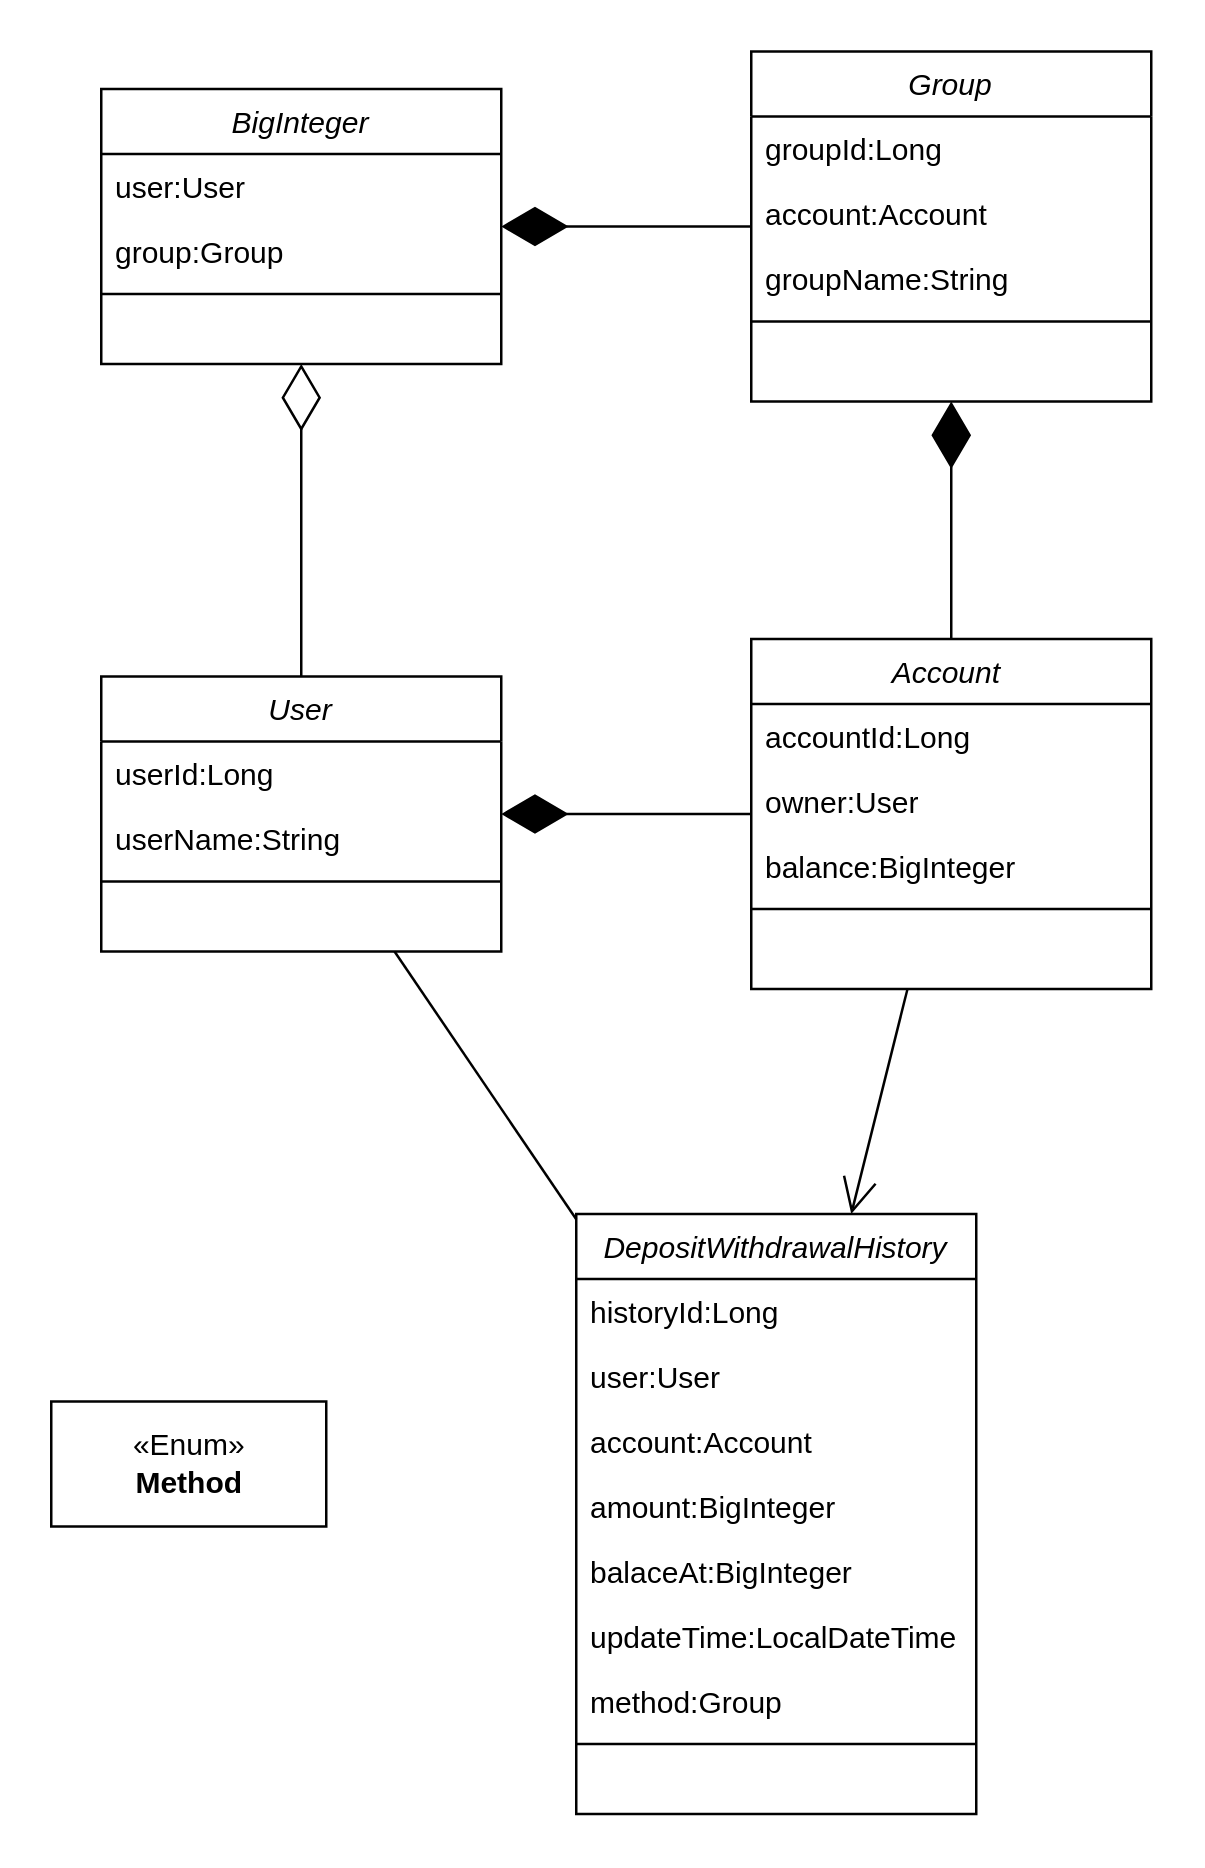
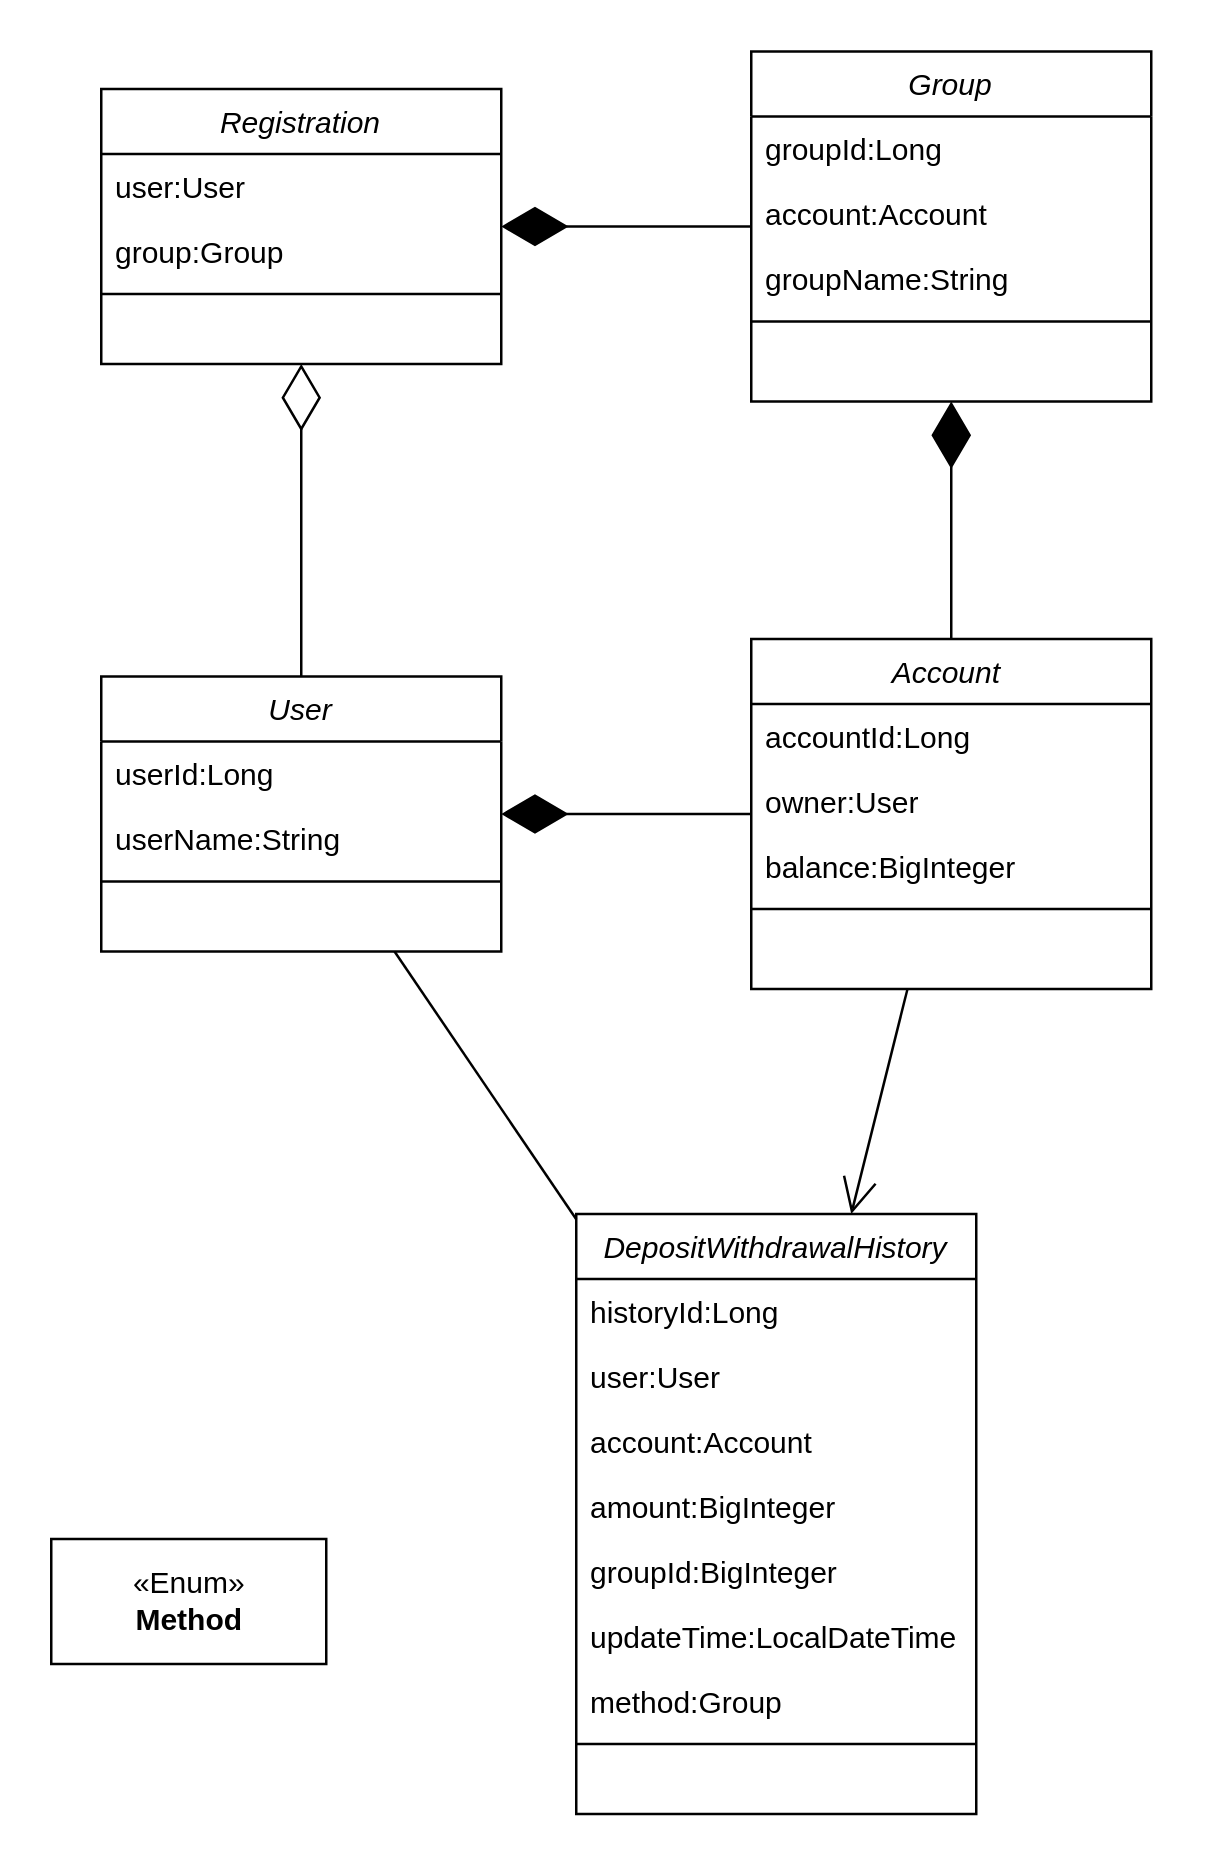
(300, 123) -> (300, 123)
(189, 1464) -> (189, 1601)
(738, 1573) -> (733, 1573)
